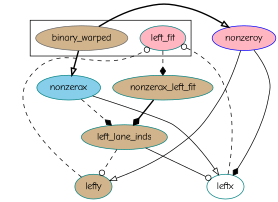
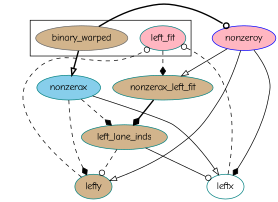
(160, 4) -> (160, 4)
none -> (211, 58)
none -> (72, 135)
